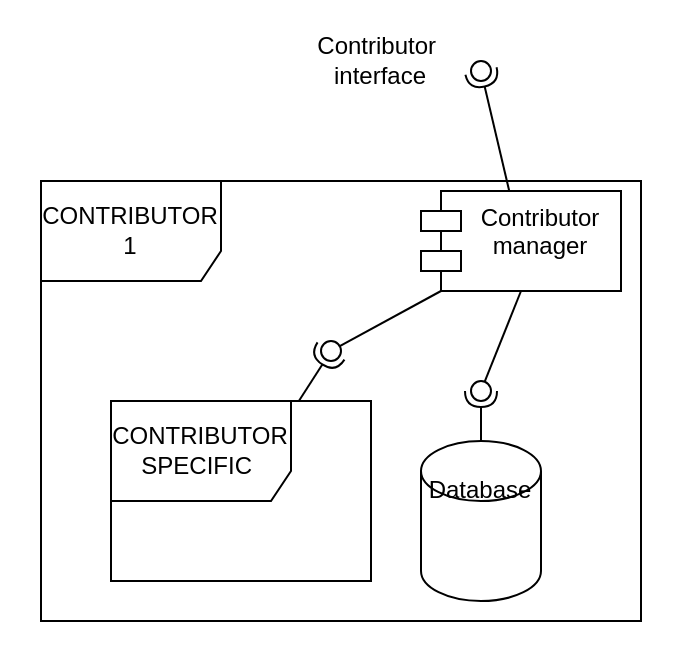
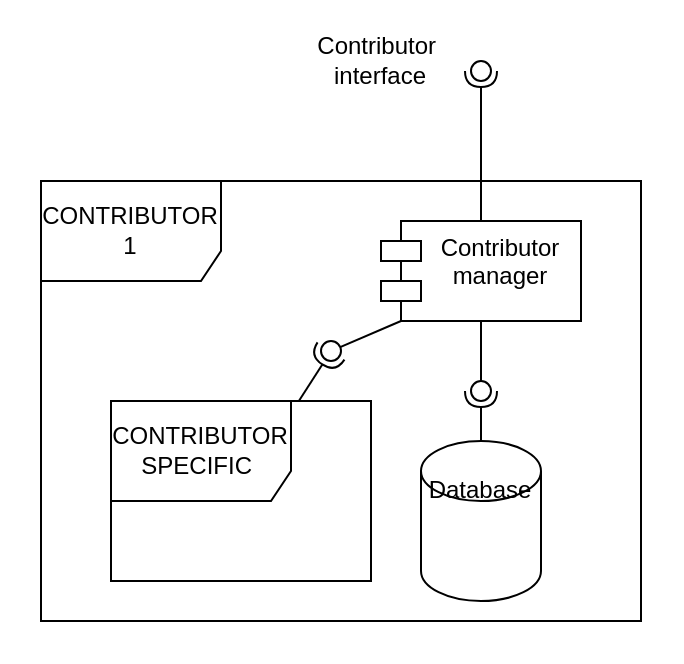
(521, 241) -> (481, 271)
